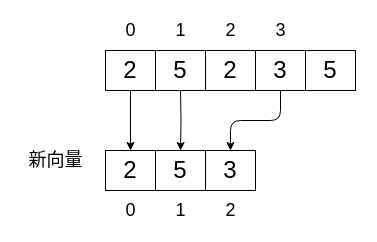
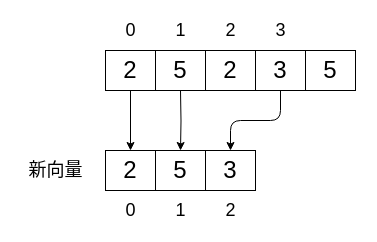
(56, 161) -> (56, 171)
